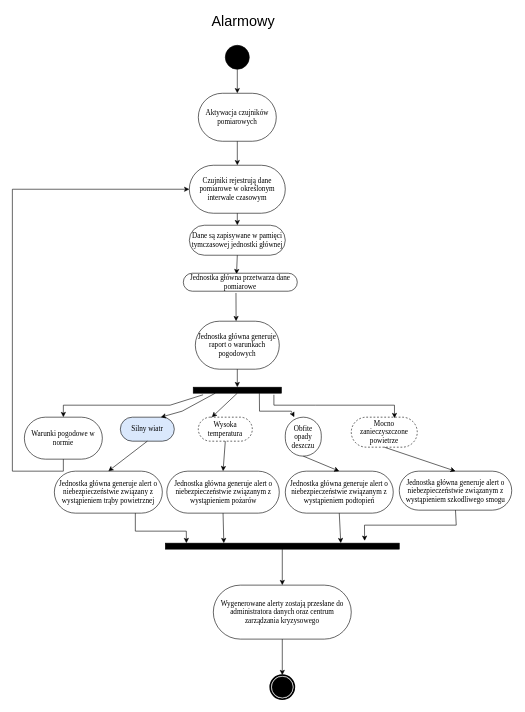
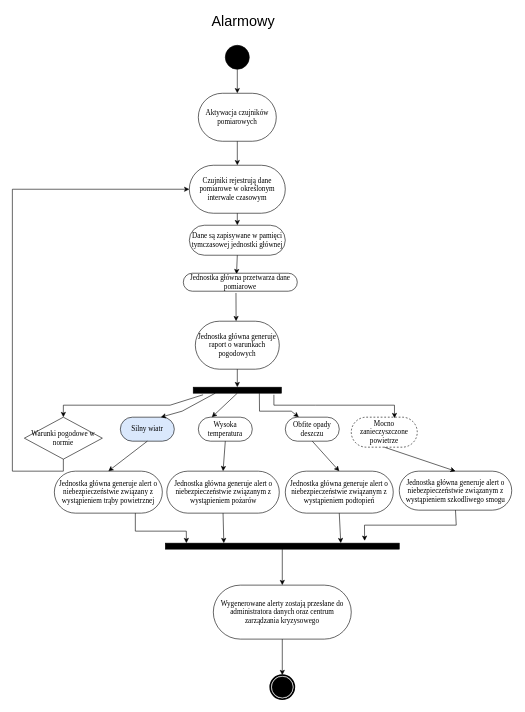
(225, 429) -> (225, 429)
(303, 437) -> (312, 429)
(63, 438) -> (63, 438)
